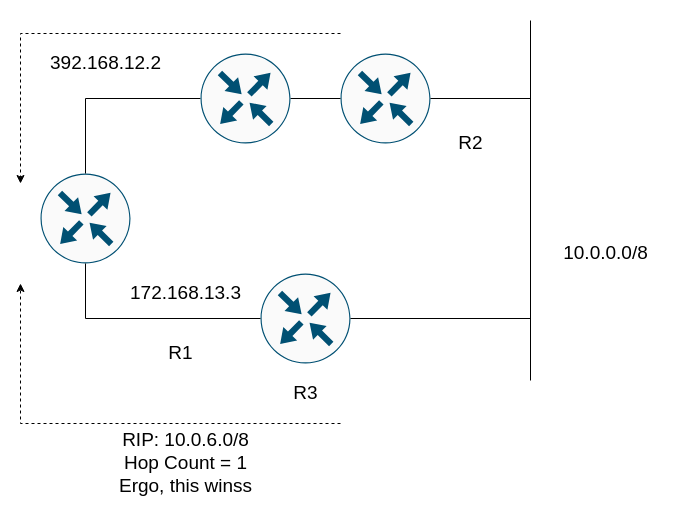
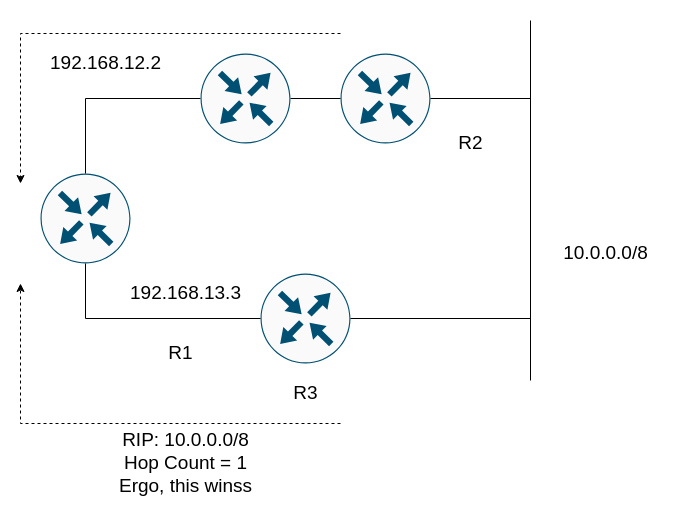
(106, 64) -> (106, 64)
(186, 294) -> (186, 294)
(186, 464) -> (186, 464)
